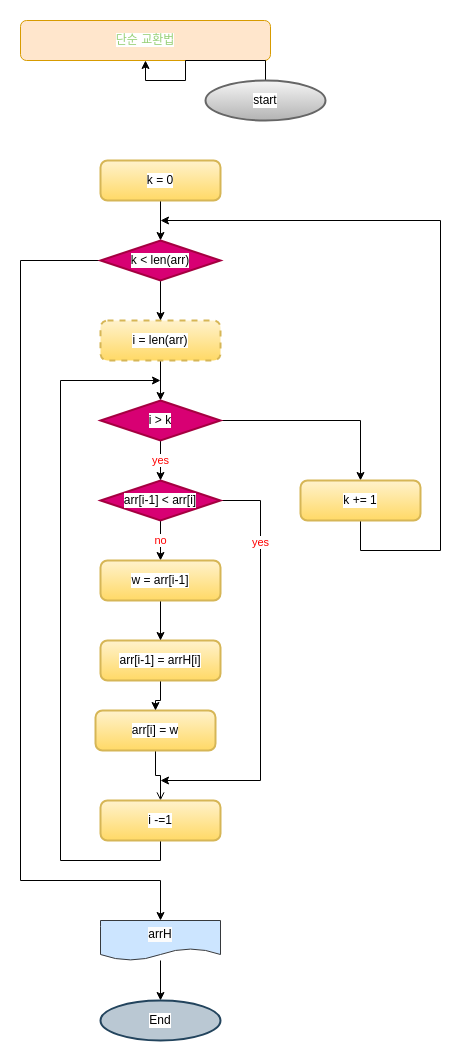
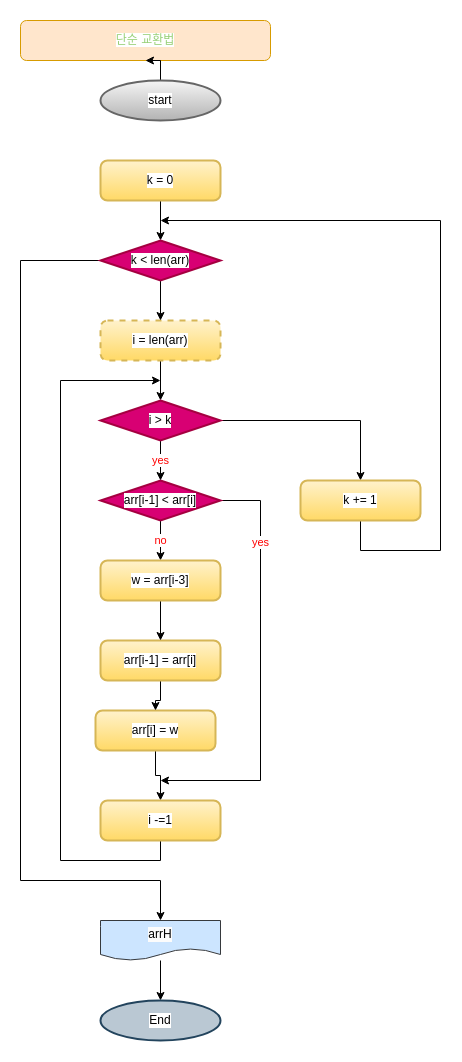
(266, 101) -> (161, 101)
(161, 581) -> (161, 581)
(161, 661) -> (161, 661)
(161, 794) -> (161, 792)
